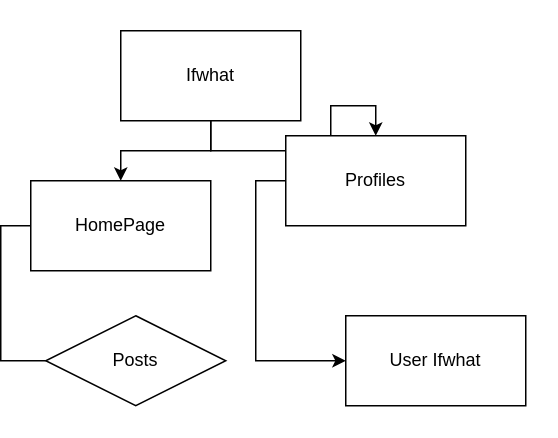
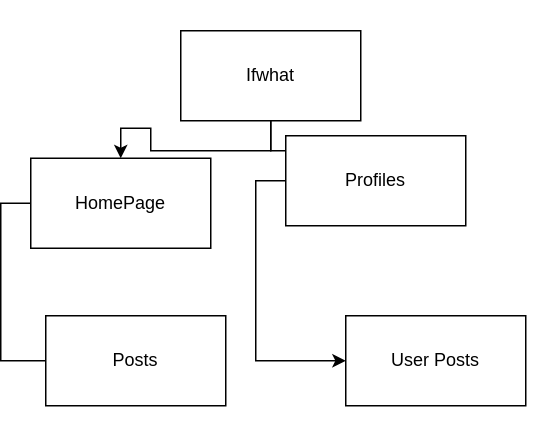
(211, 76) -> (271, 76)
(121, 226) -> (121, 203)
(136, 361) -> (136, 361)
(436, 361) -> (436, 361)
